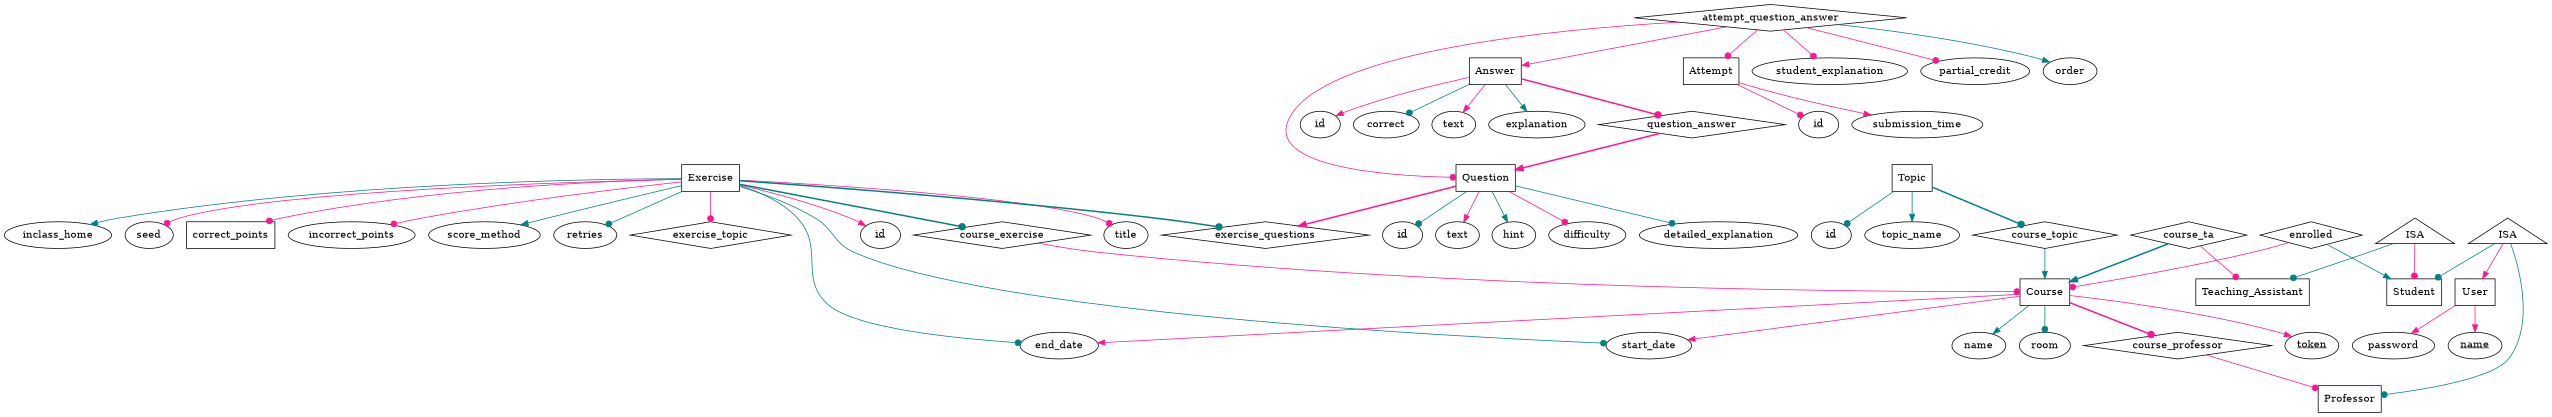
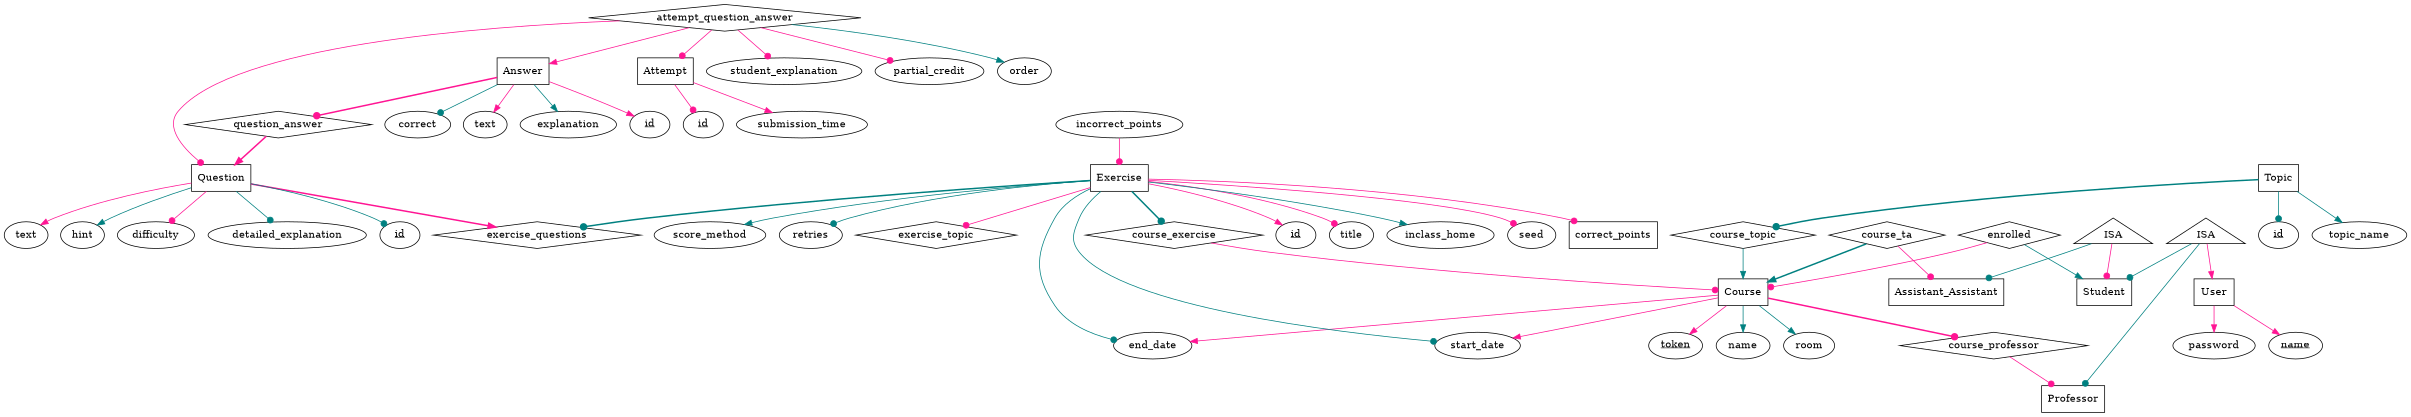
(539, 200) -> (1119, 148)
(2253, 292) -> (1946, 292)
(2045, 316) -> (1774, 318)
